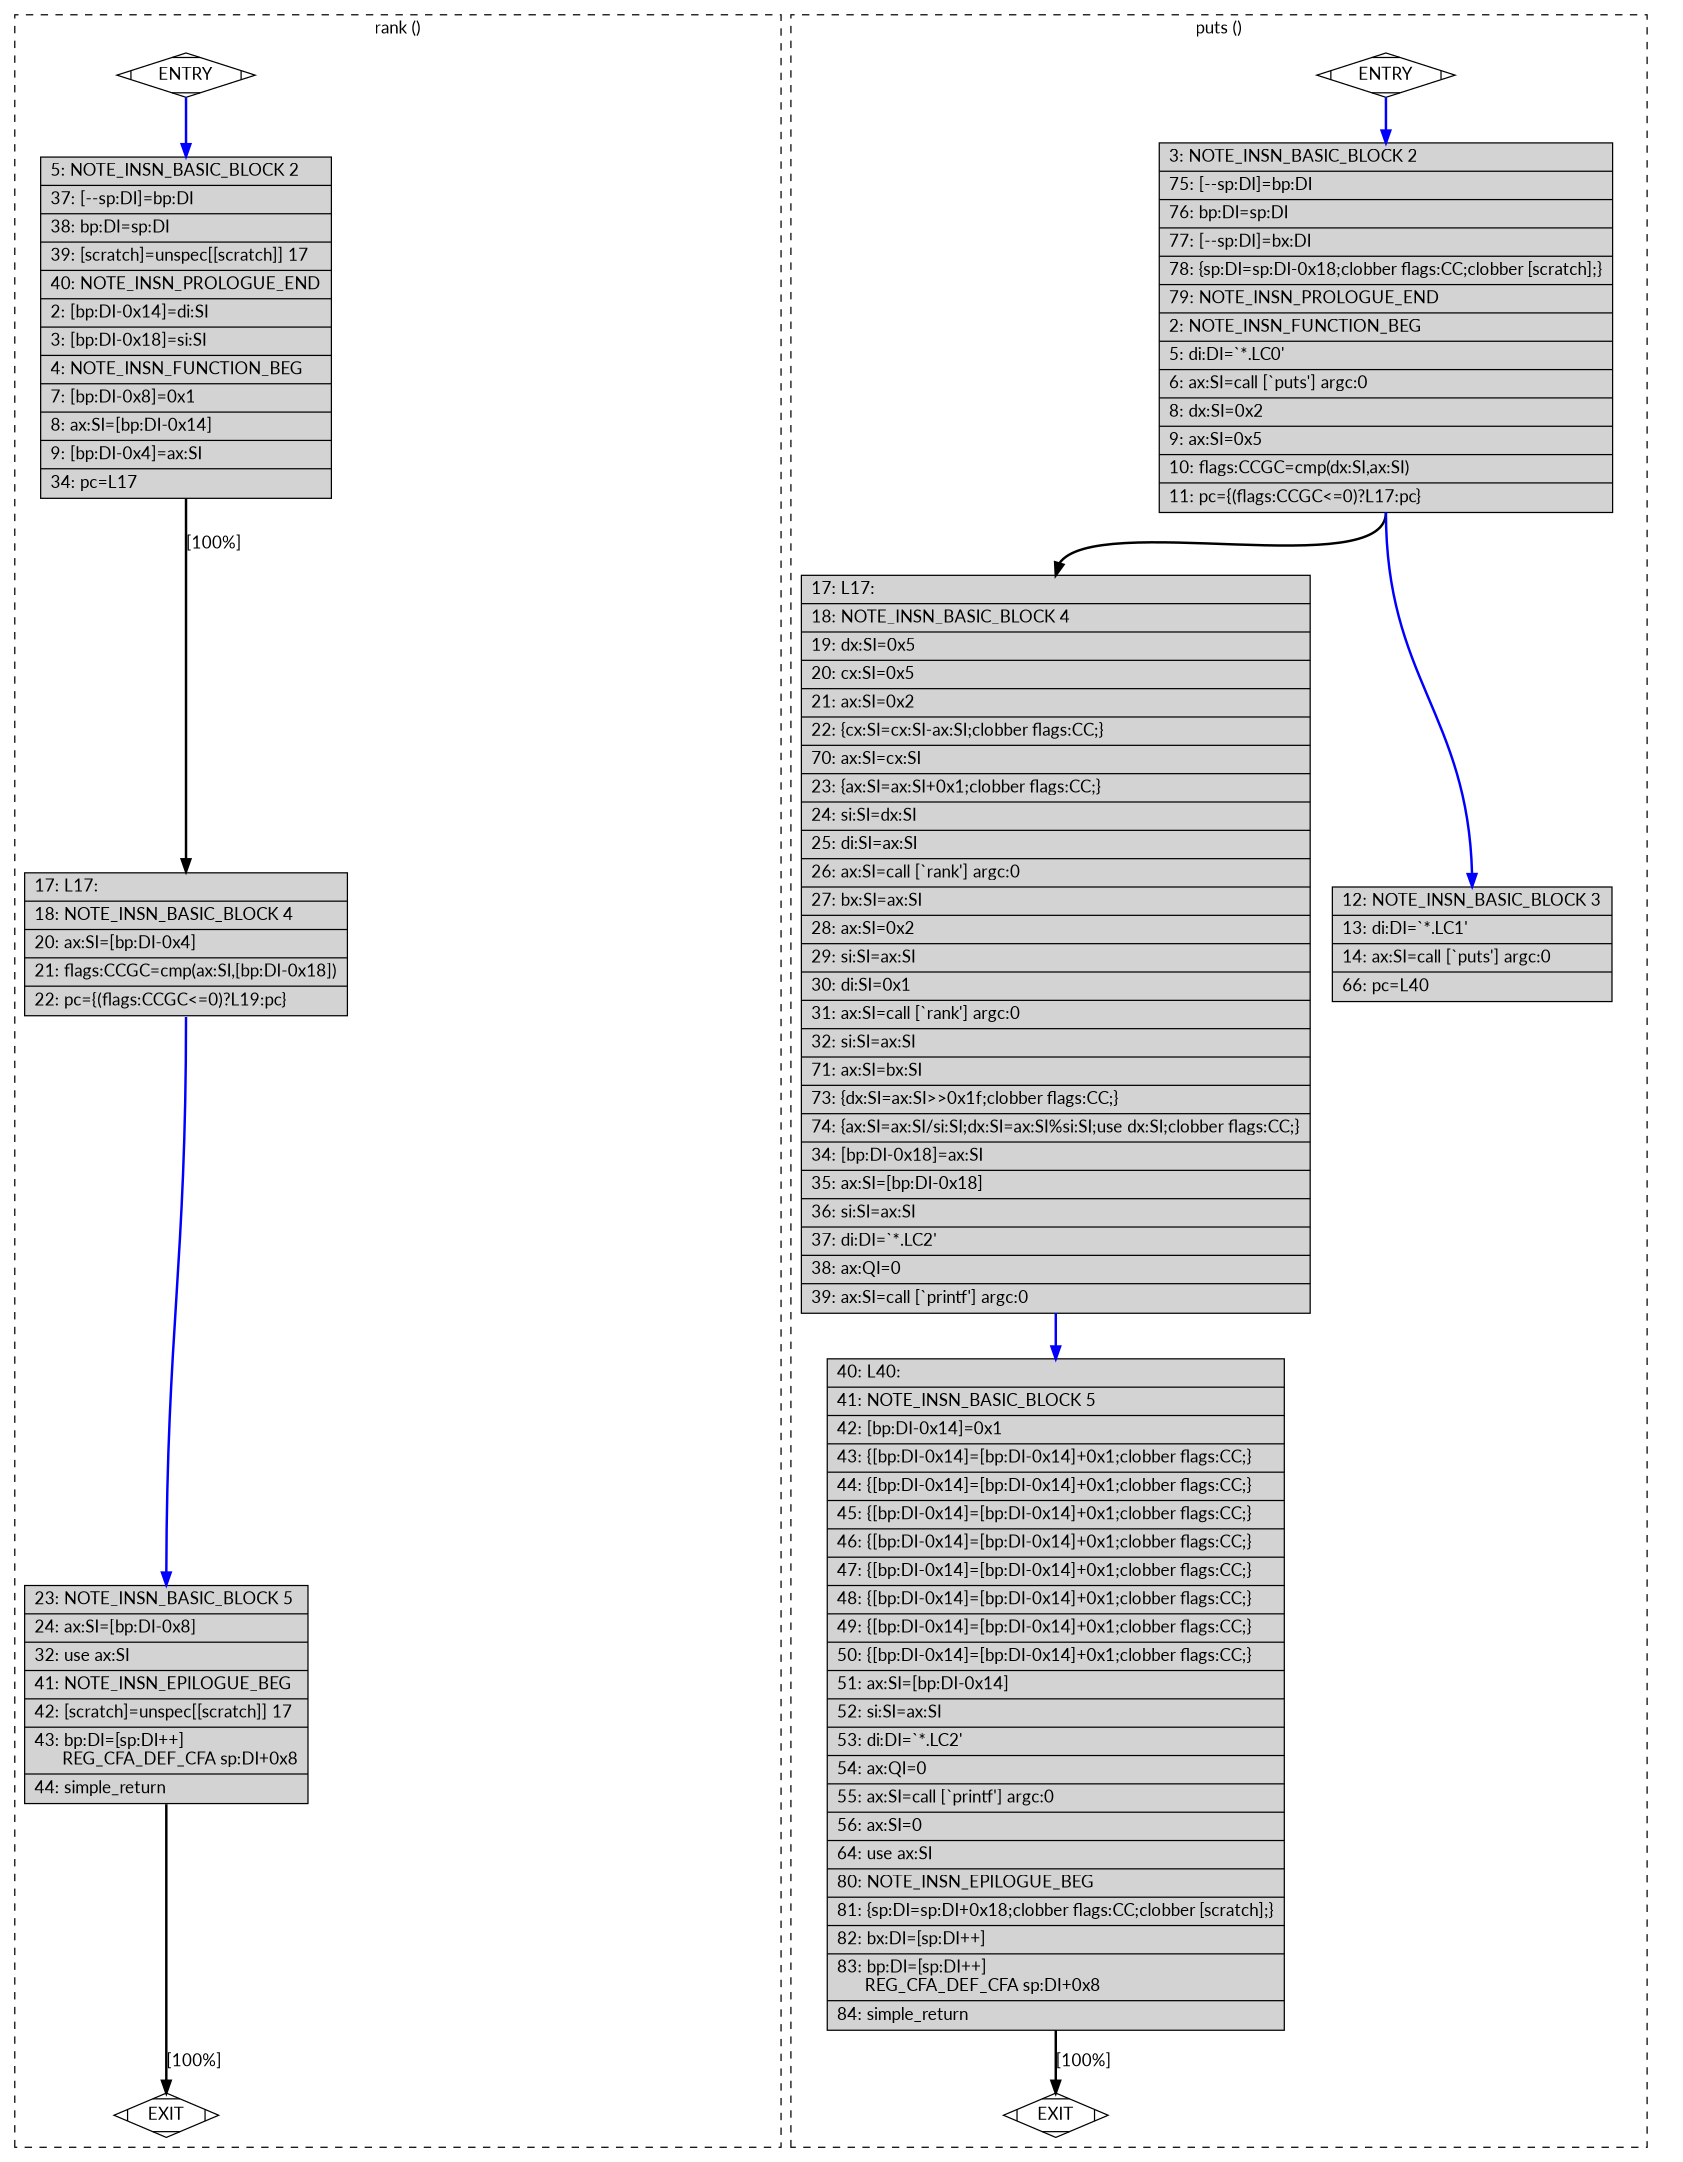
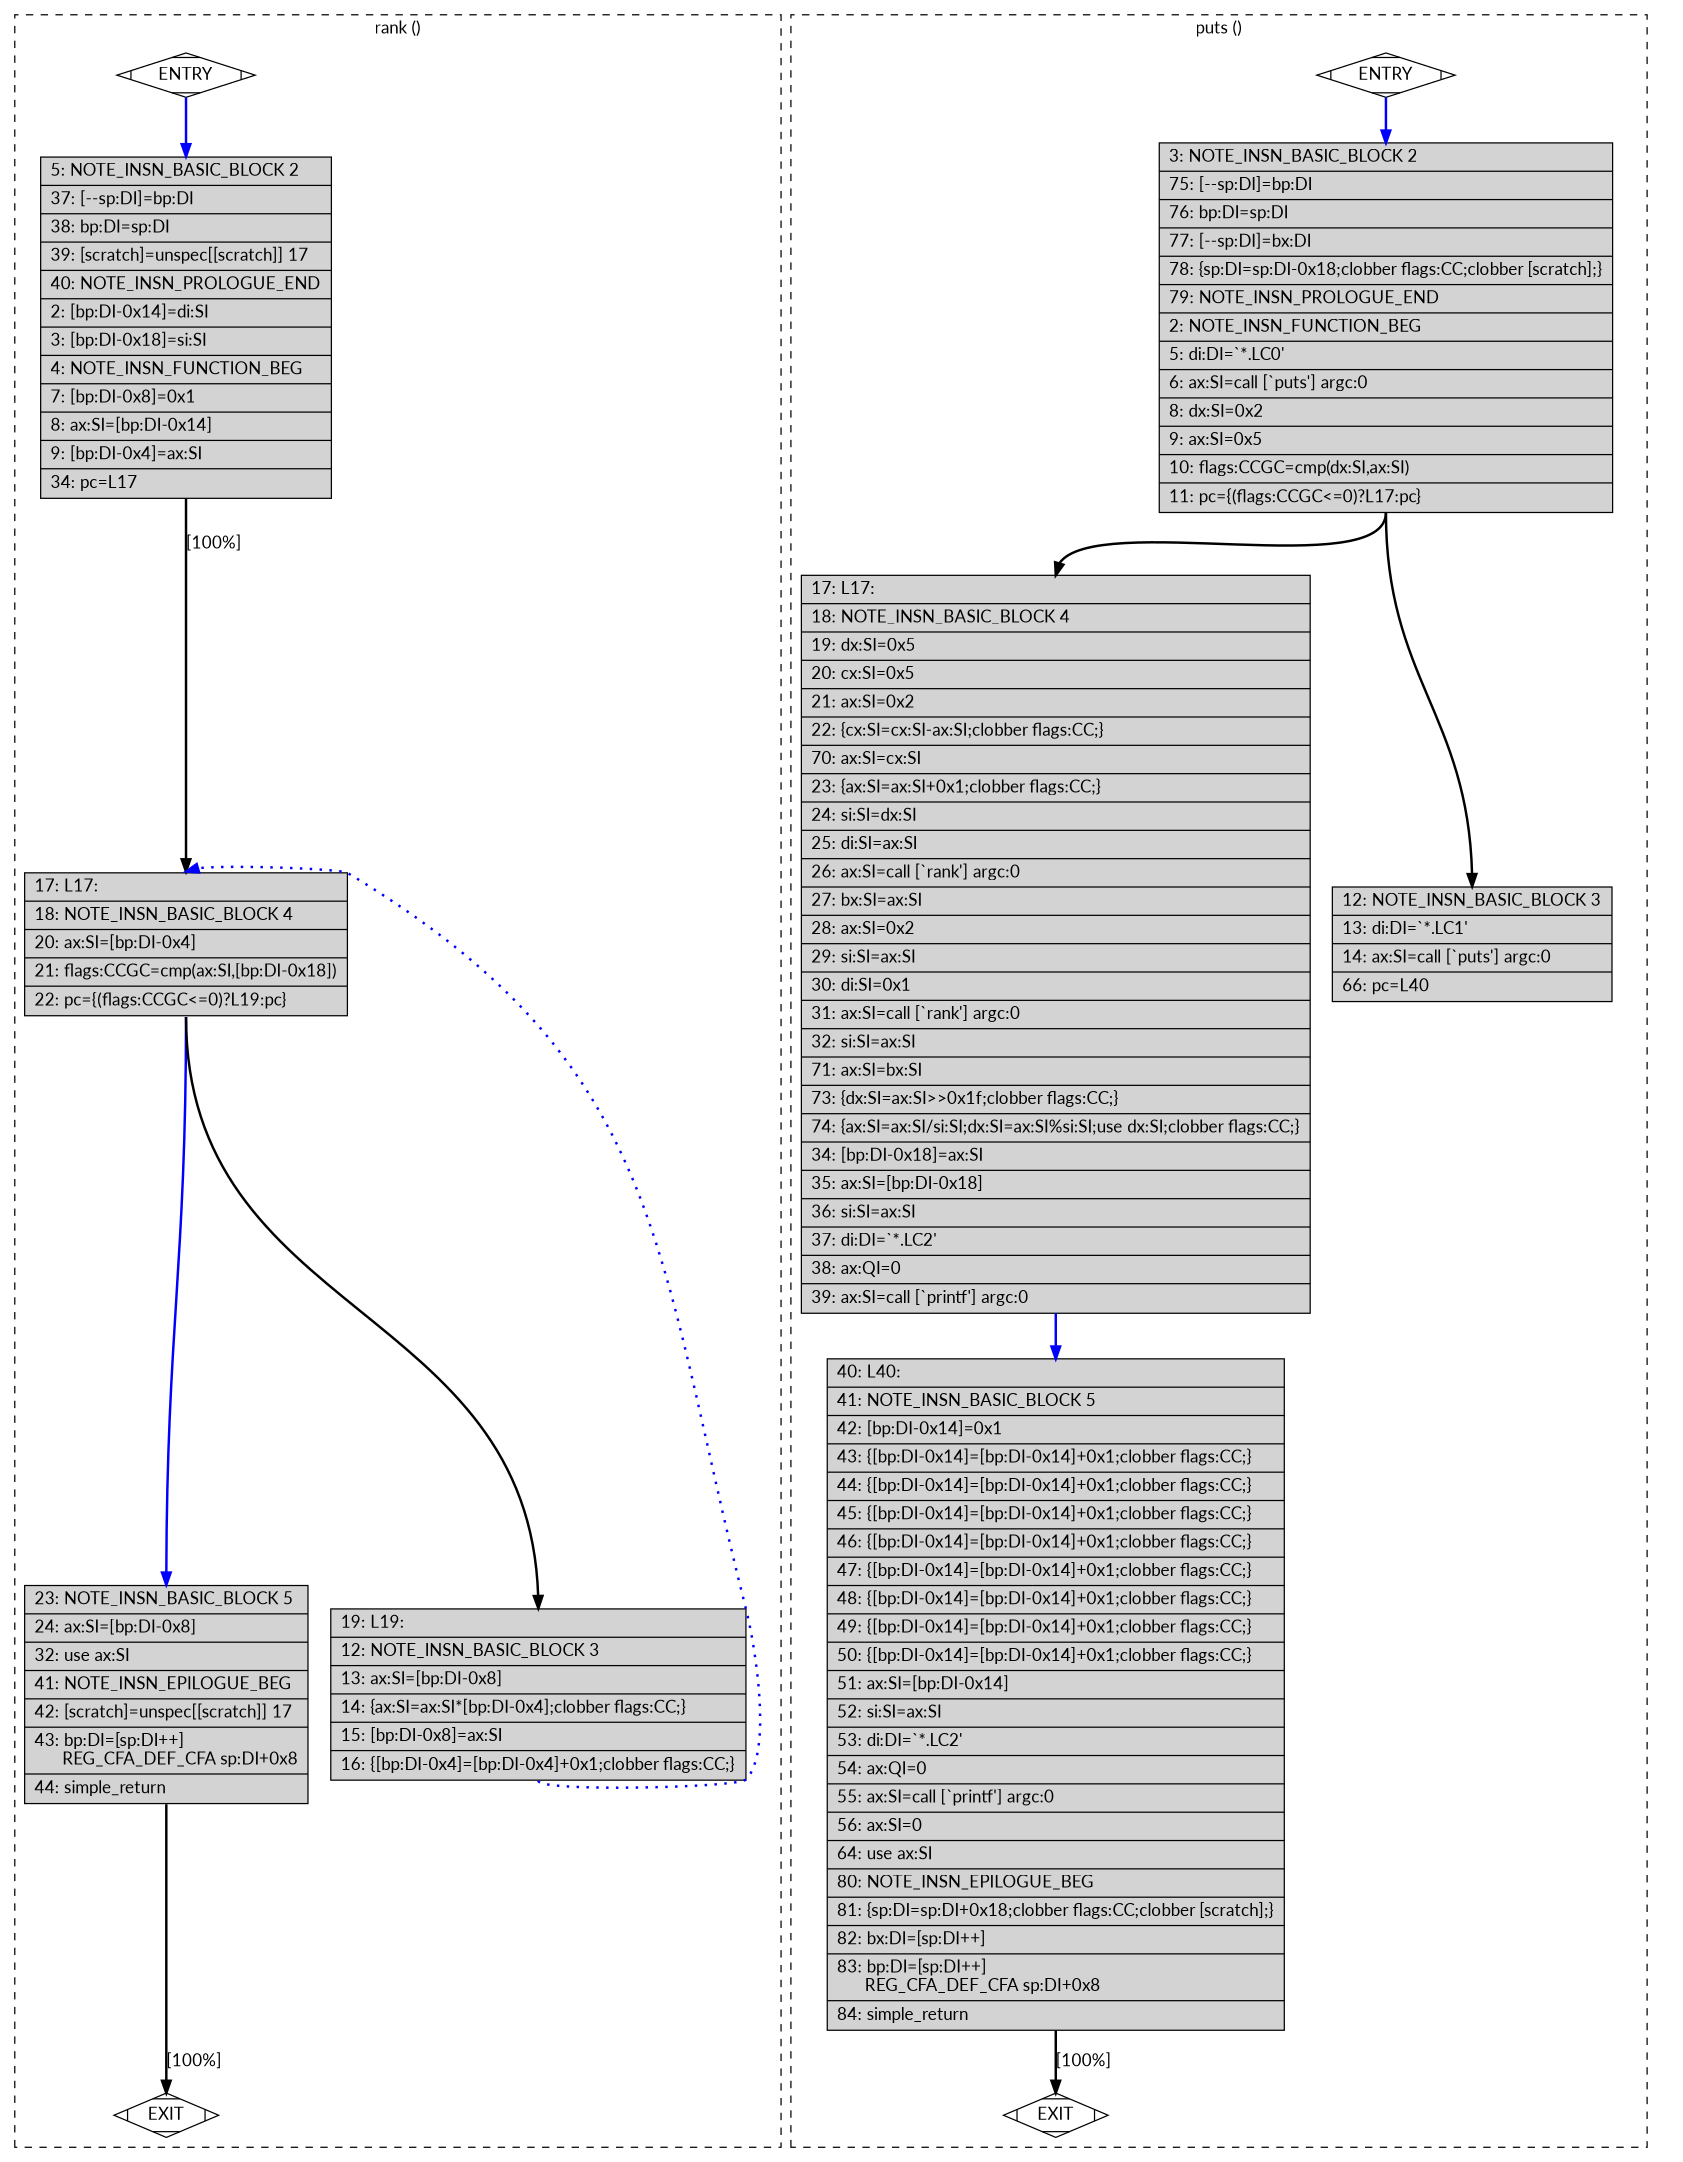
(1427, 694) -> (1427, 694)
none -> (538, 1695)
